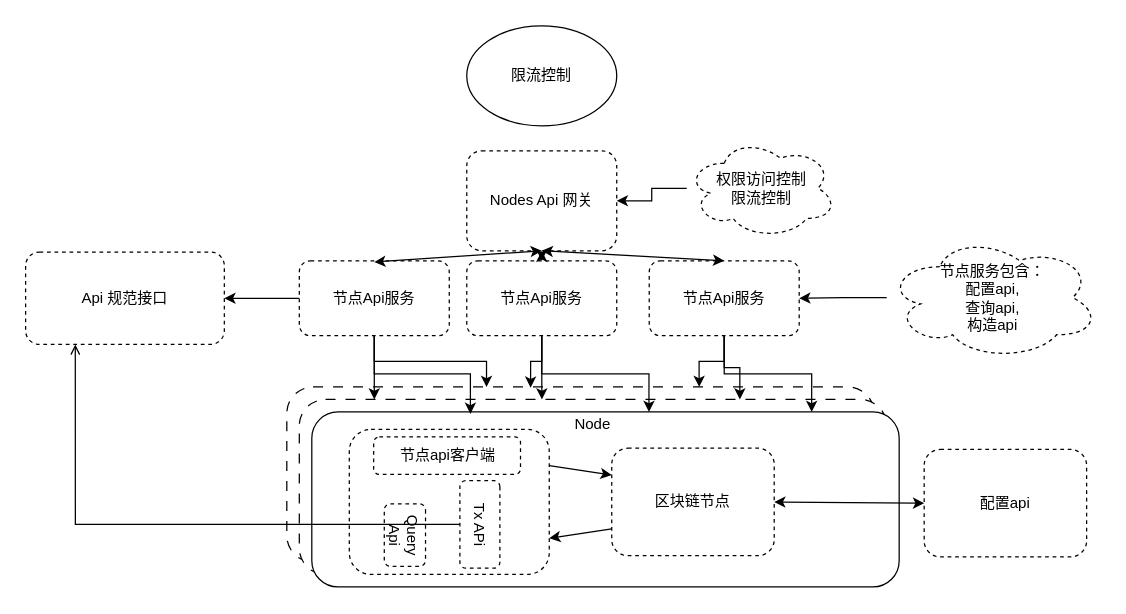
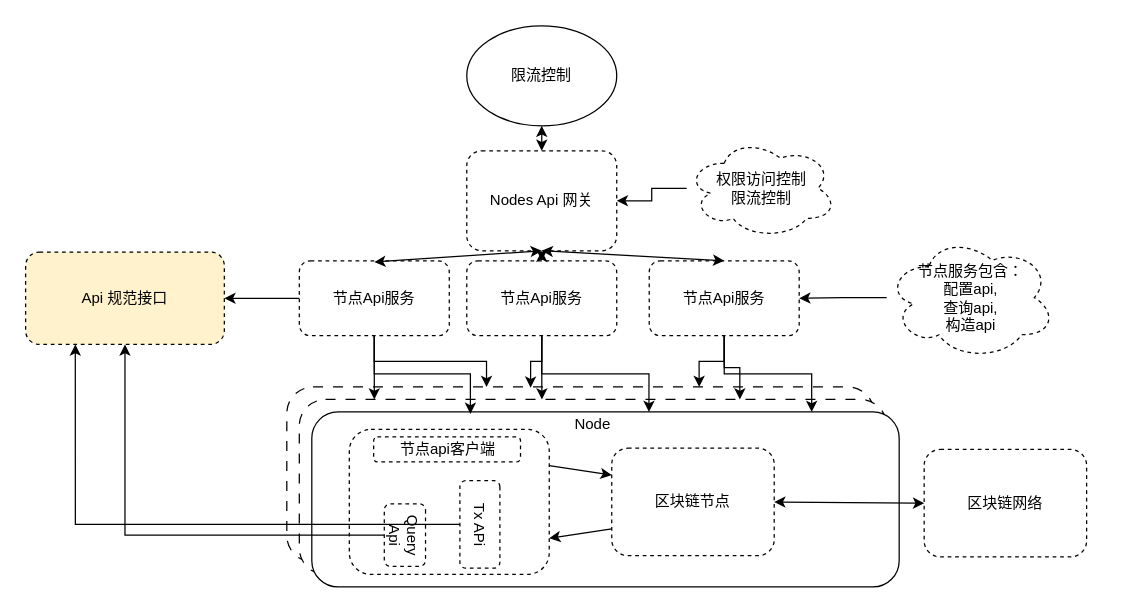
none -> (542, 139)
(125, 298) -> (125, 298)
(993, 298) -> (971, 298)
(75, 351) -> (75, 354)
(447, 456) -> (447, 449)
(1006, 503) -> (1006, 503)
none -> (164, 535)
